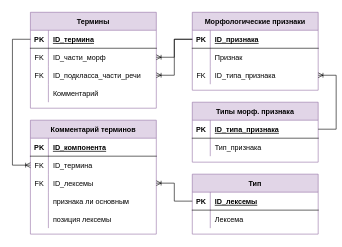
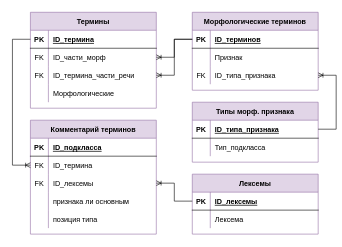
(255, 22) -> (255, 22)
(237, 40) -> (237, 40)
(99, 76) -> (95, 76)
(75, 94) -> (83, 94)
(79, 148) -> (77, 148)
(239, 148) -> (241, 148)
(255, 184) -> (255, 184)
(82, 220) -> (76, 220)
